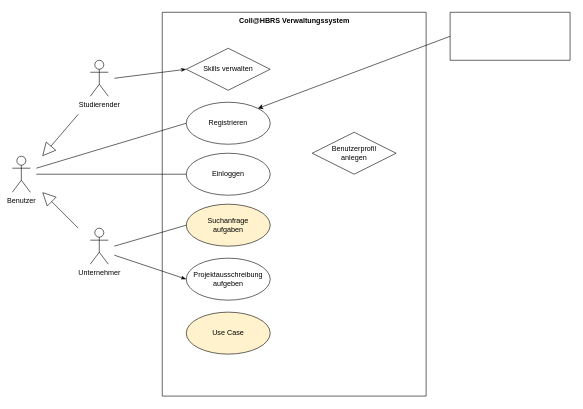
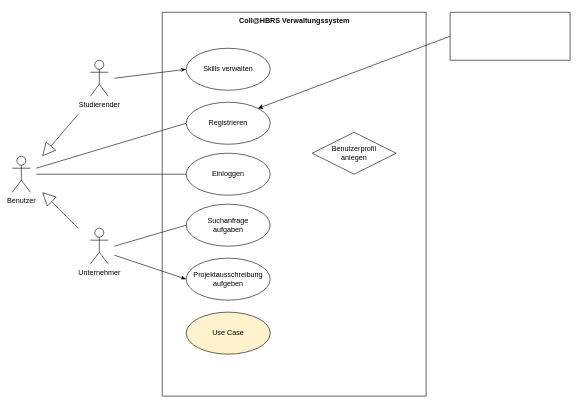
(228, 69) -> (228, 69)
(228, 225) -> (228, 225)
